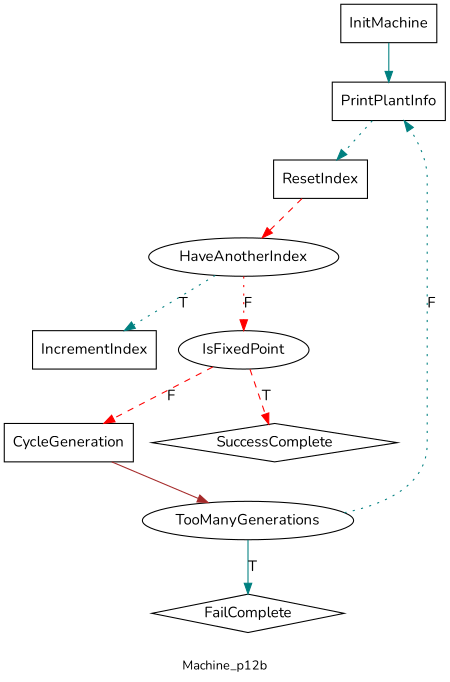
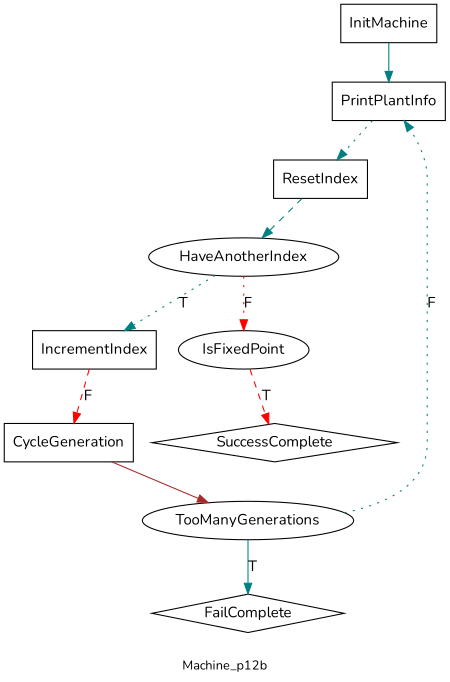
(286, 214) -> (286, 214)
(163, 393) -> (83, 391)
